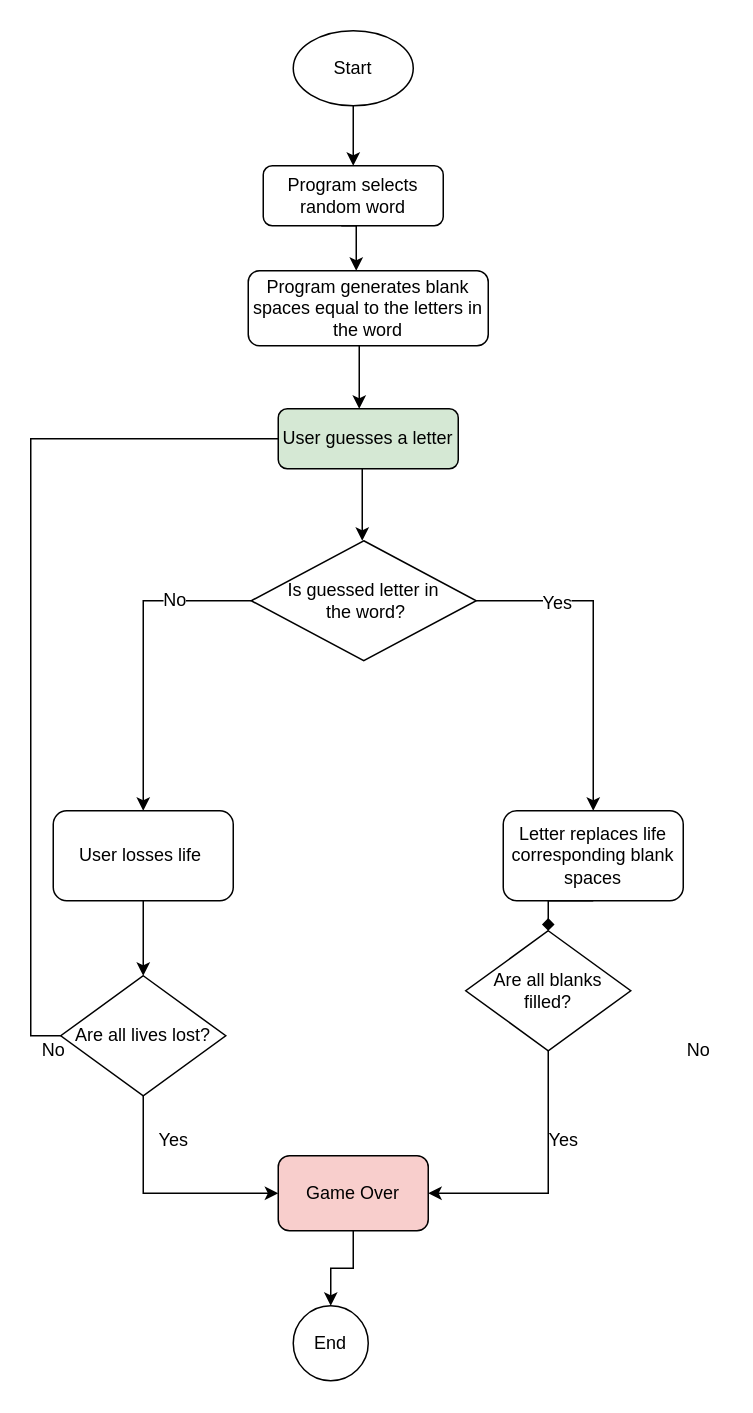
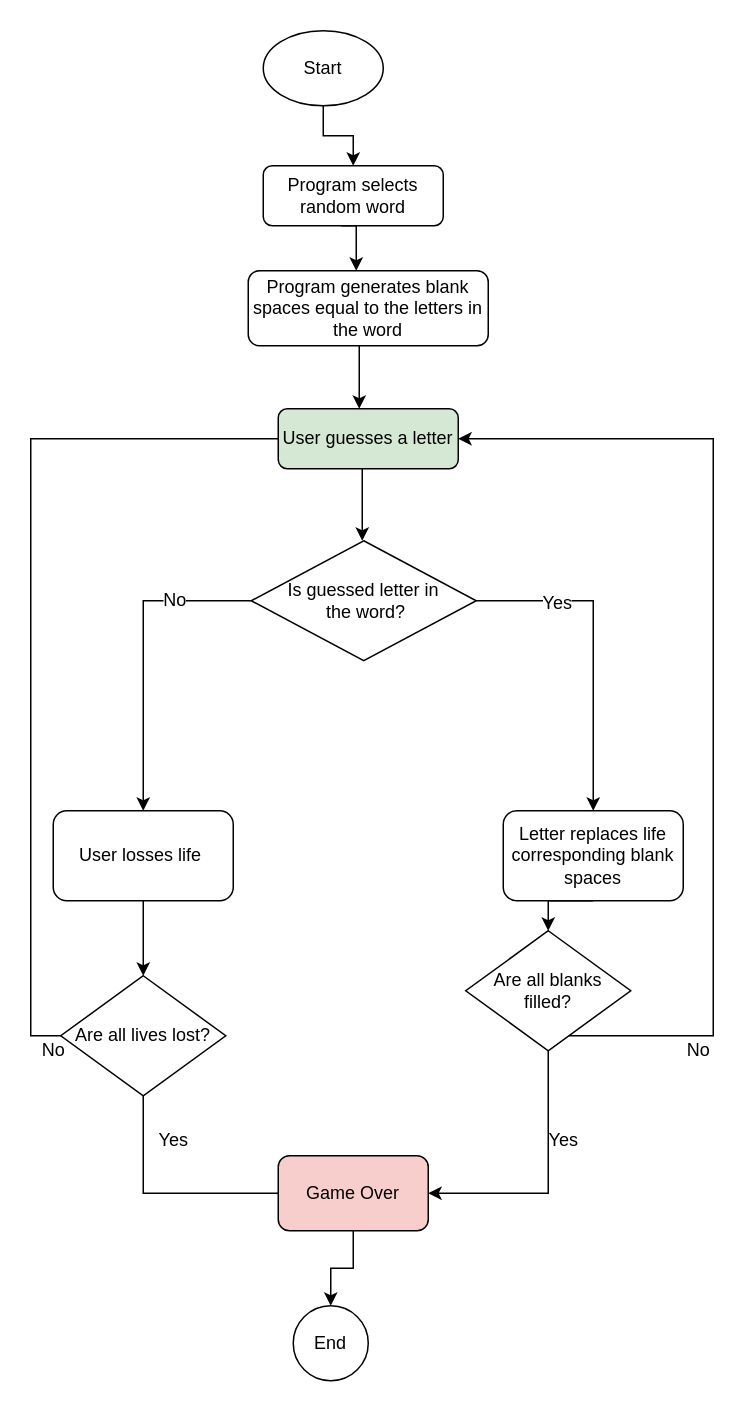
(353, 68) -> (323, 68)
none -> (713, 687)
(548, 918) -> (548, 919)
(267, 1193) -> (271, 1193)
